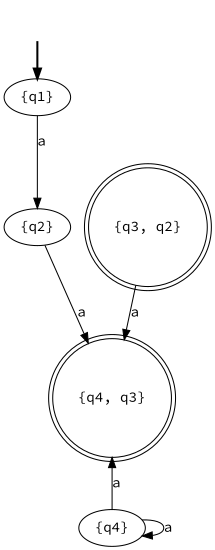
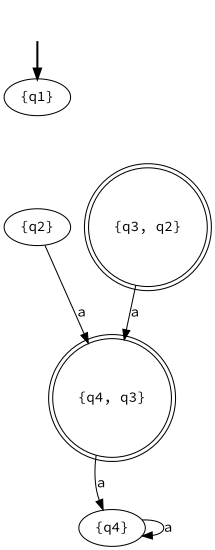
(37, 157) -> none
(112, 489) -> (95, 478)
